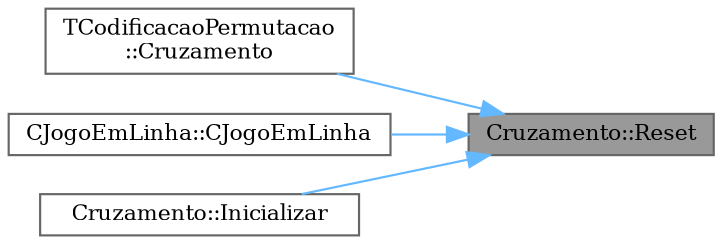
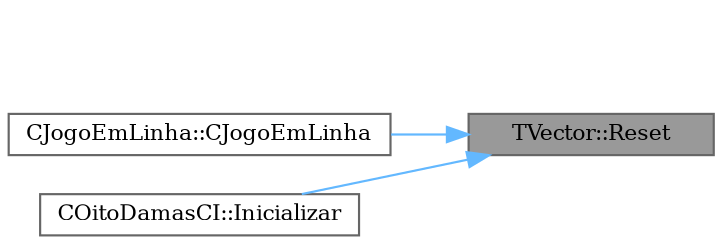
(200, 41) -> none
(591, 135) -> (591, 135)
(200, 215) -> (200, 215)
